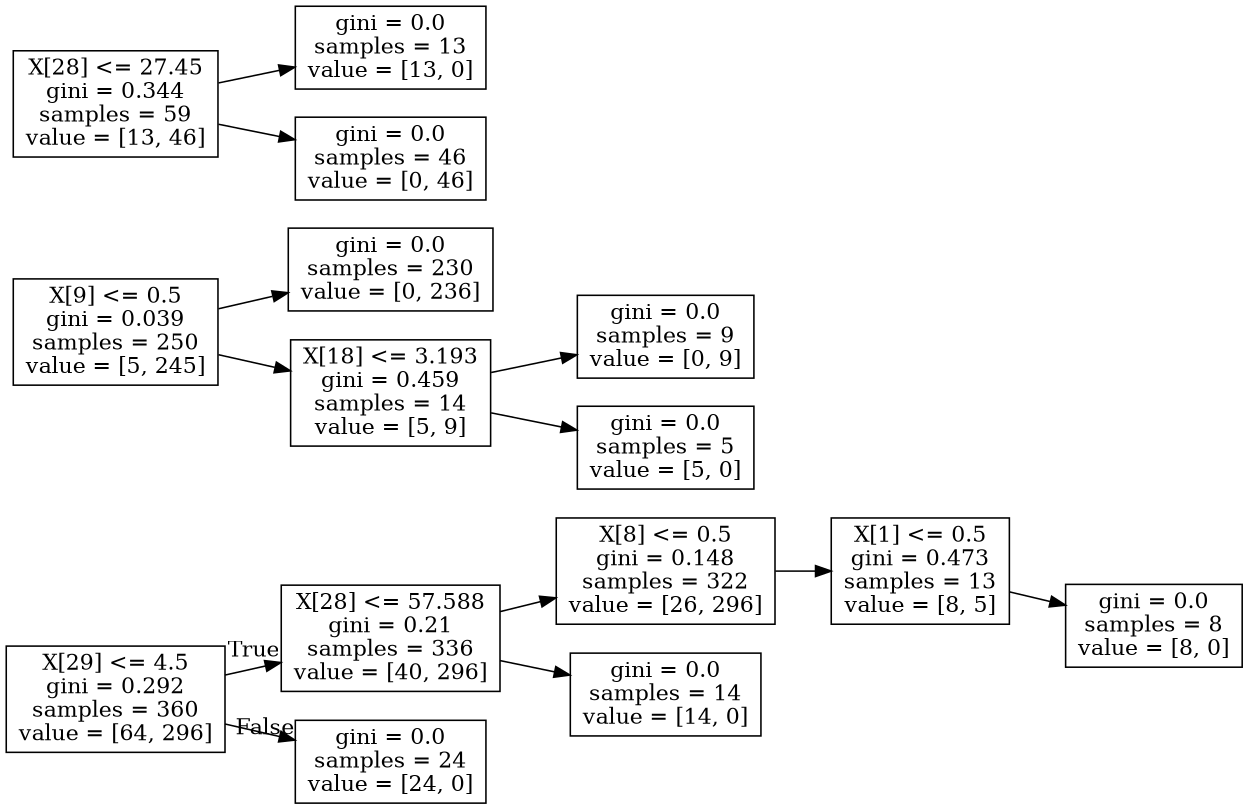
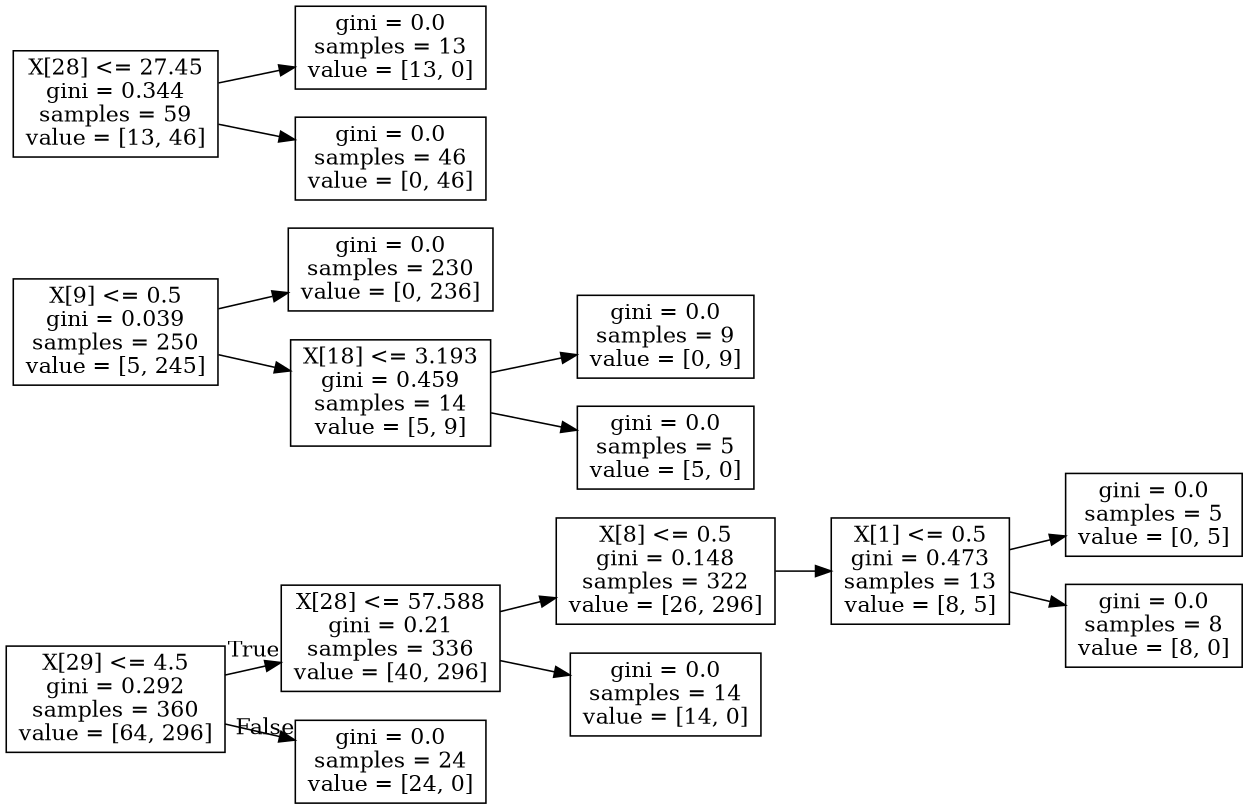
none -> (1154, 515)
